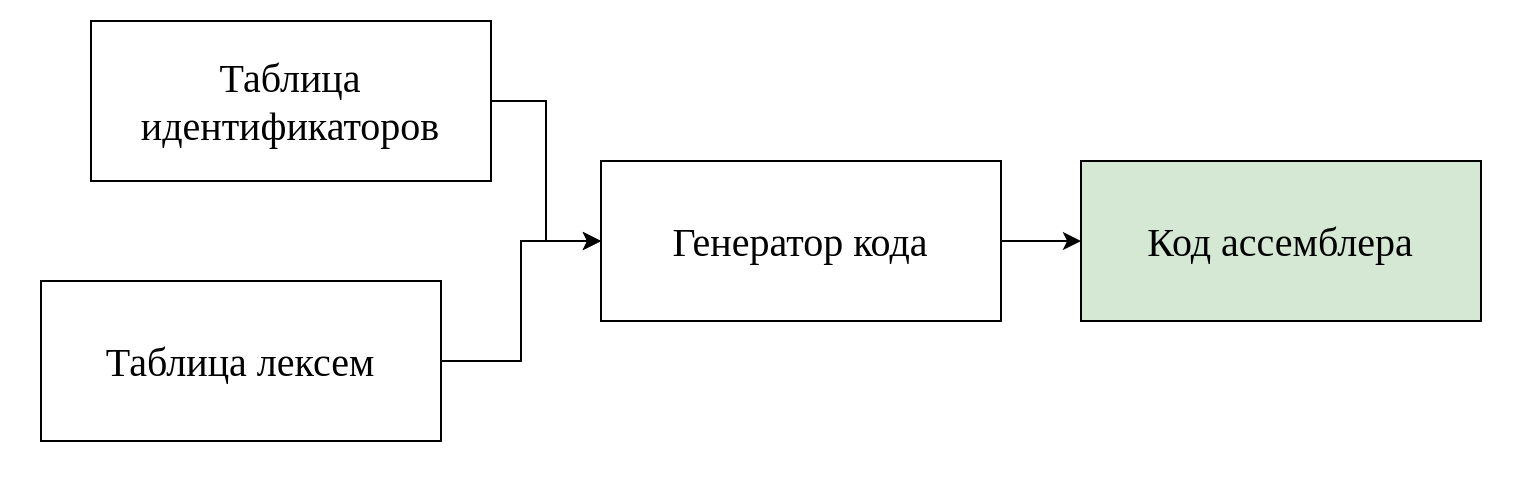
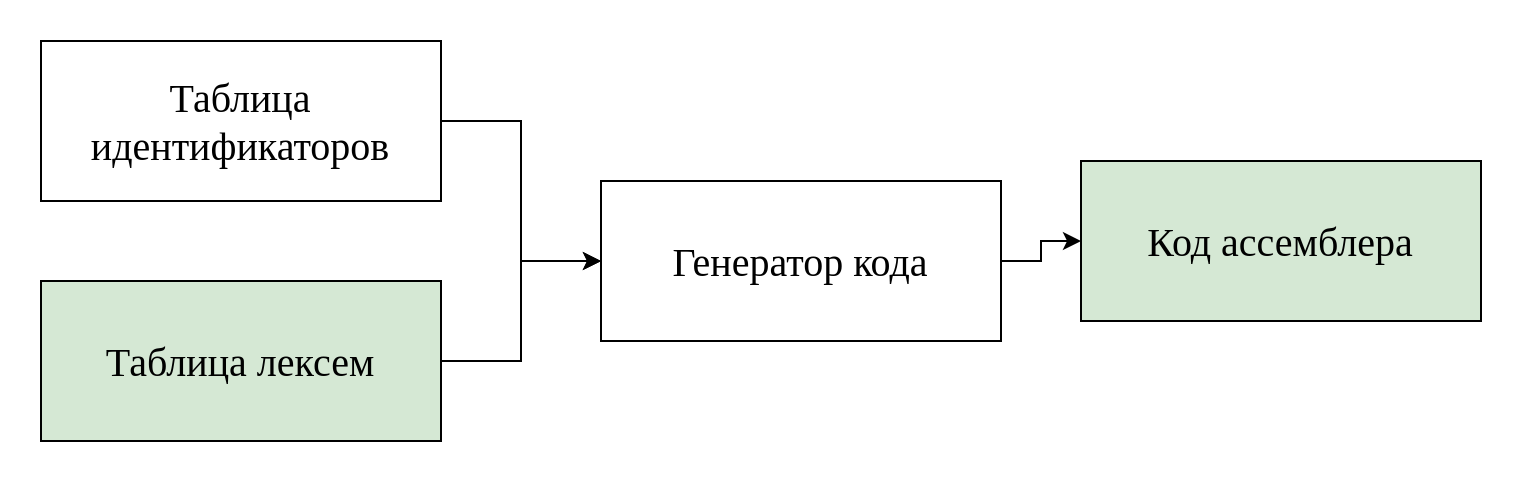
(291, 101) -> (241, 121)
(801, 241) -> (801, 261)
(241, 361) -> (241, 361)
